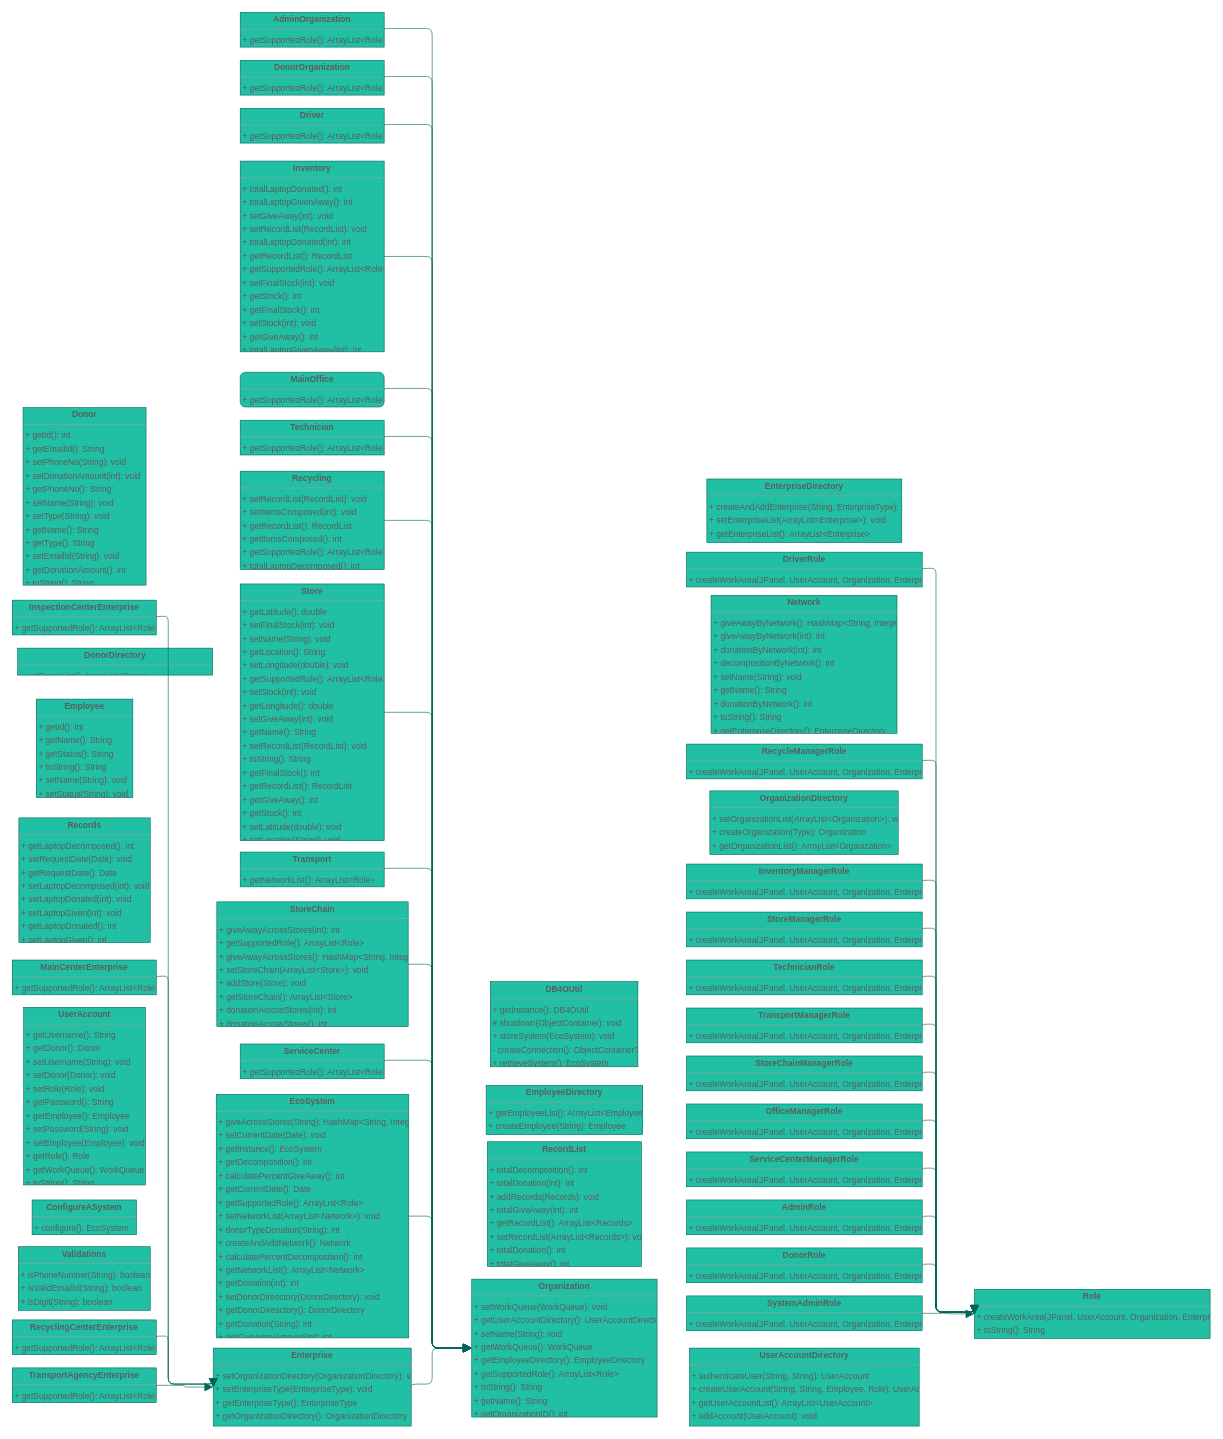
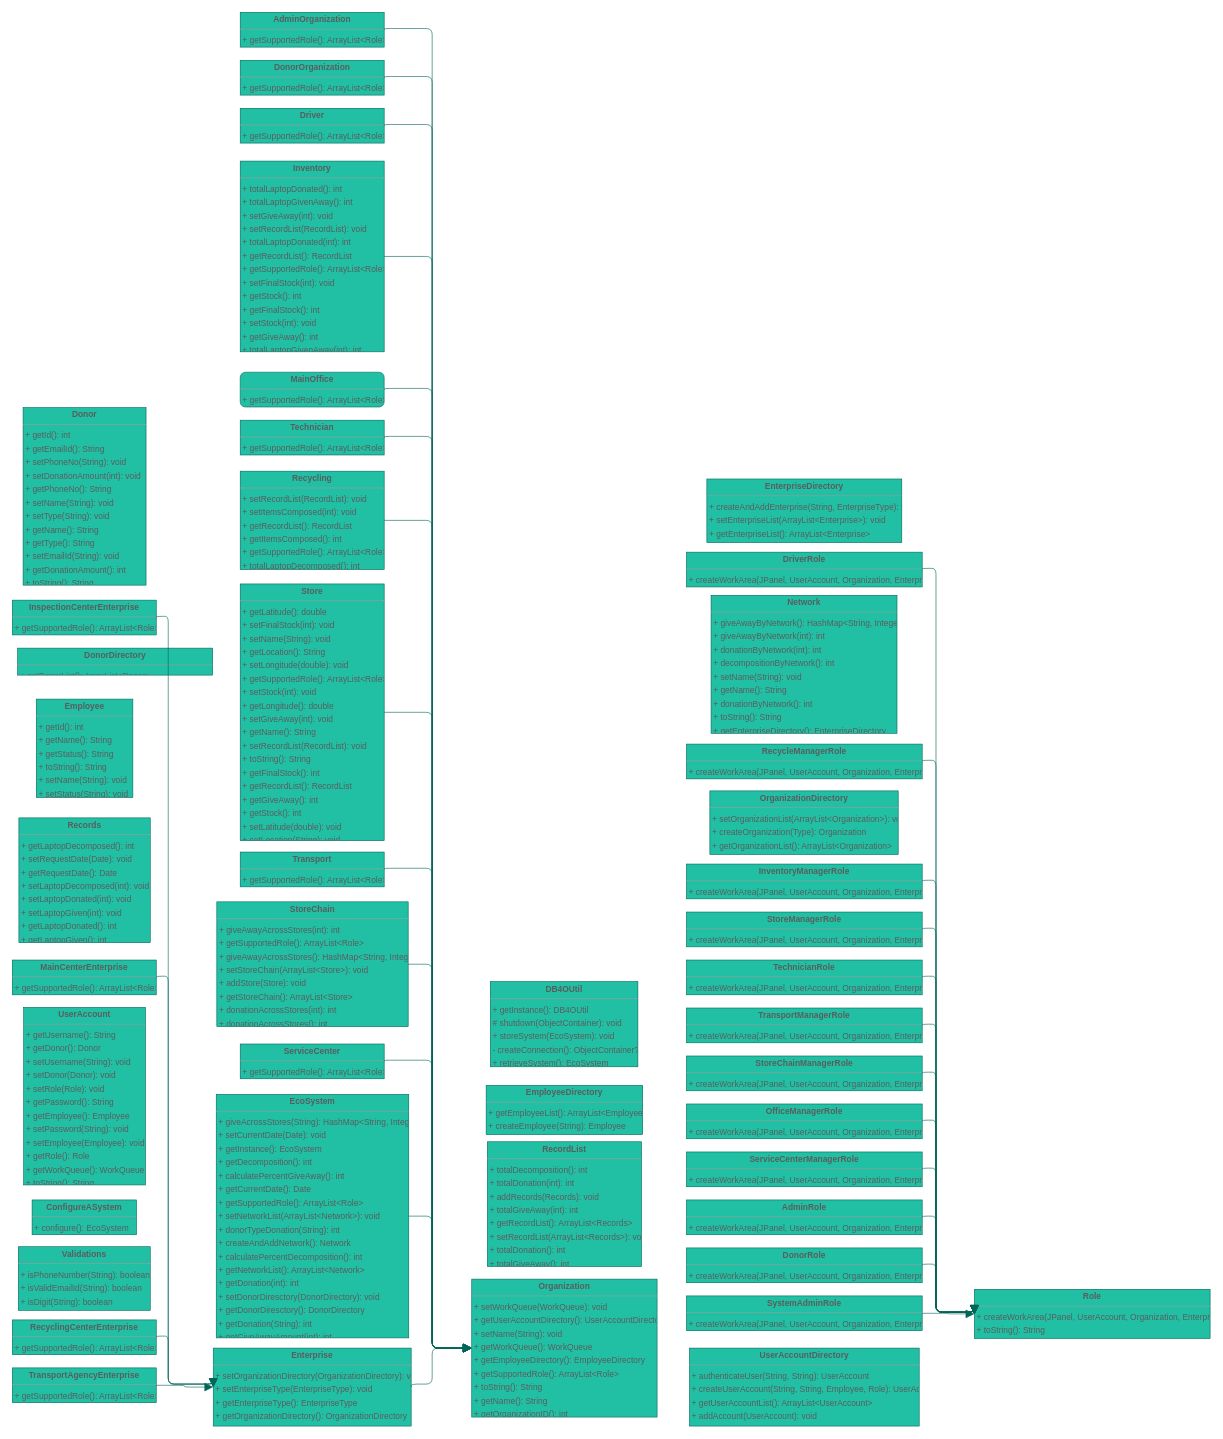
(316, 862) -> (321, 862)
